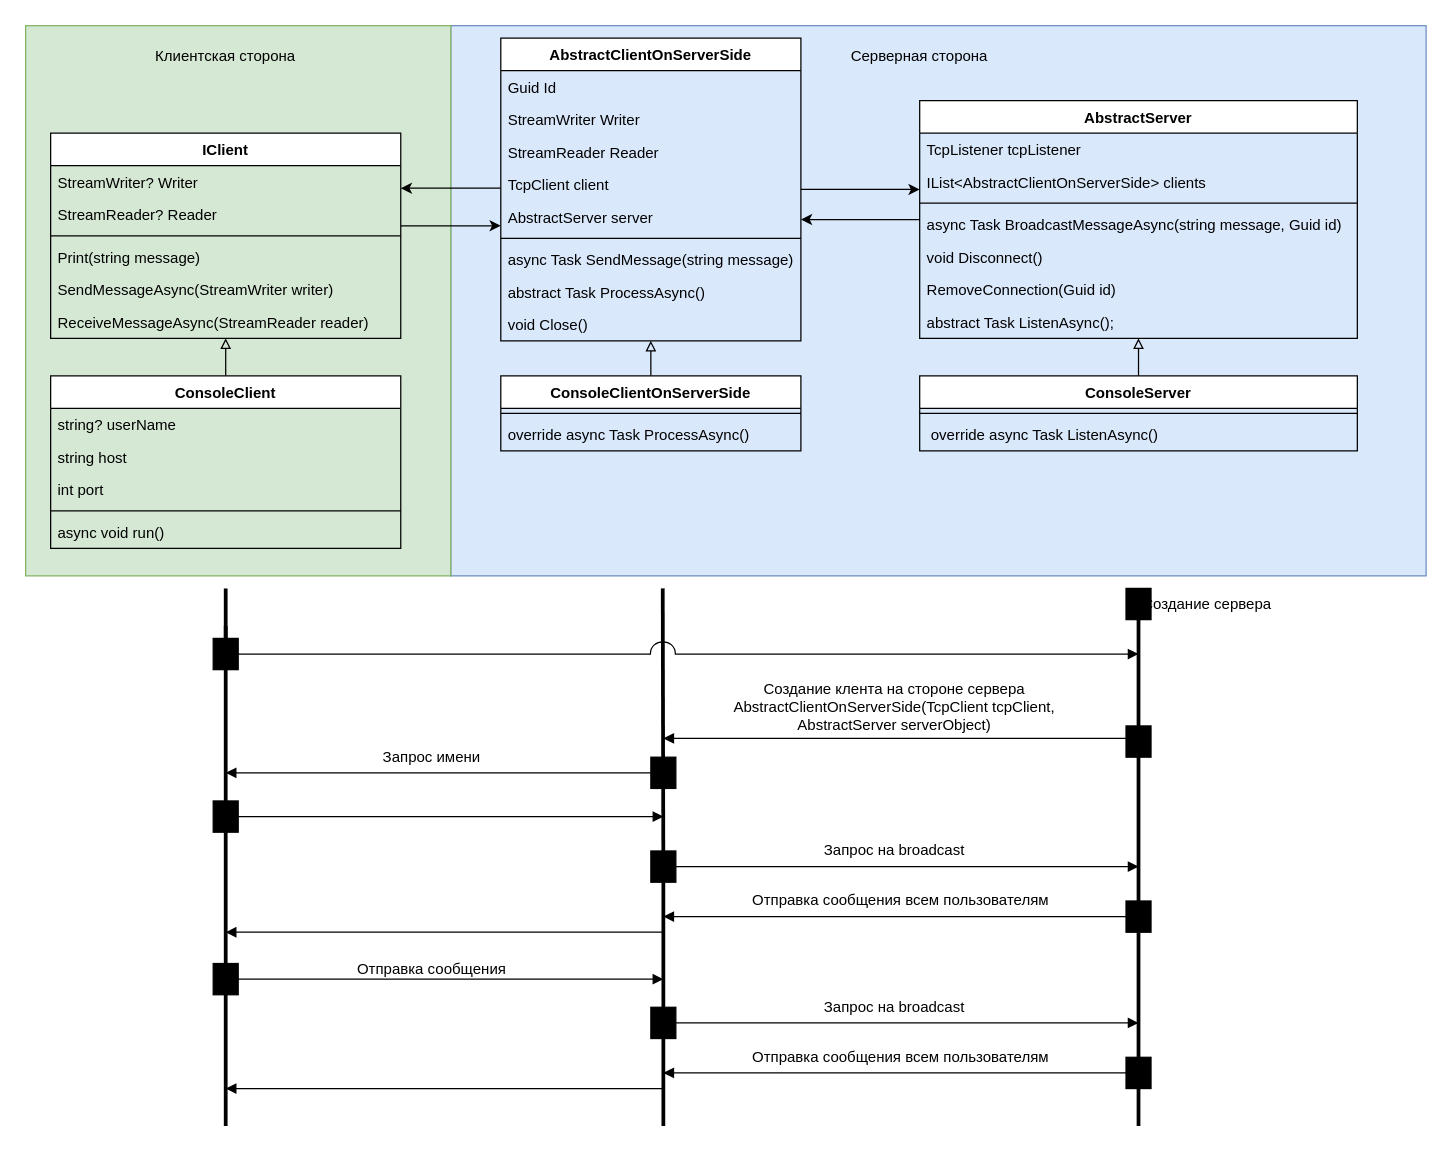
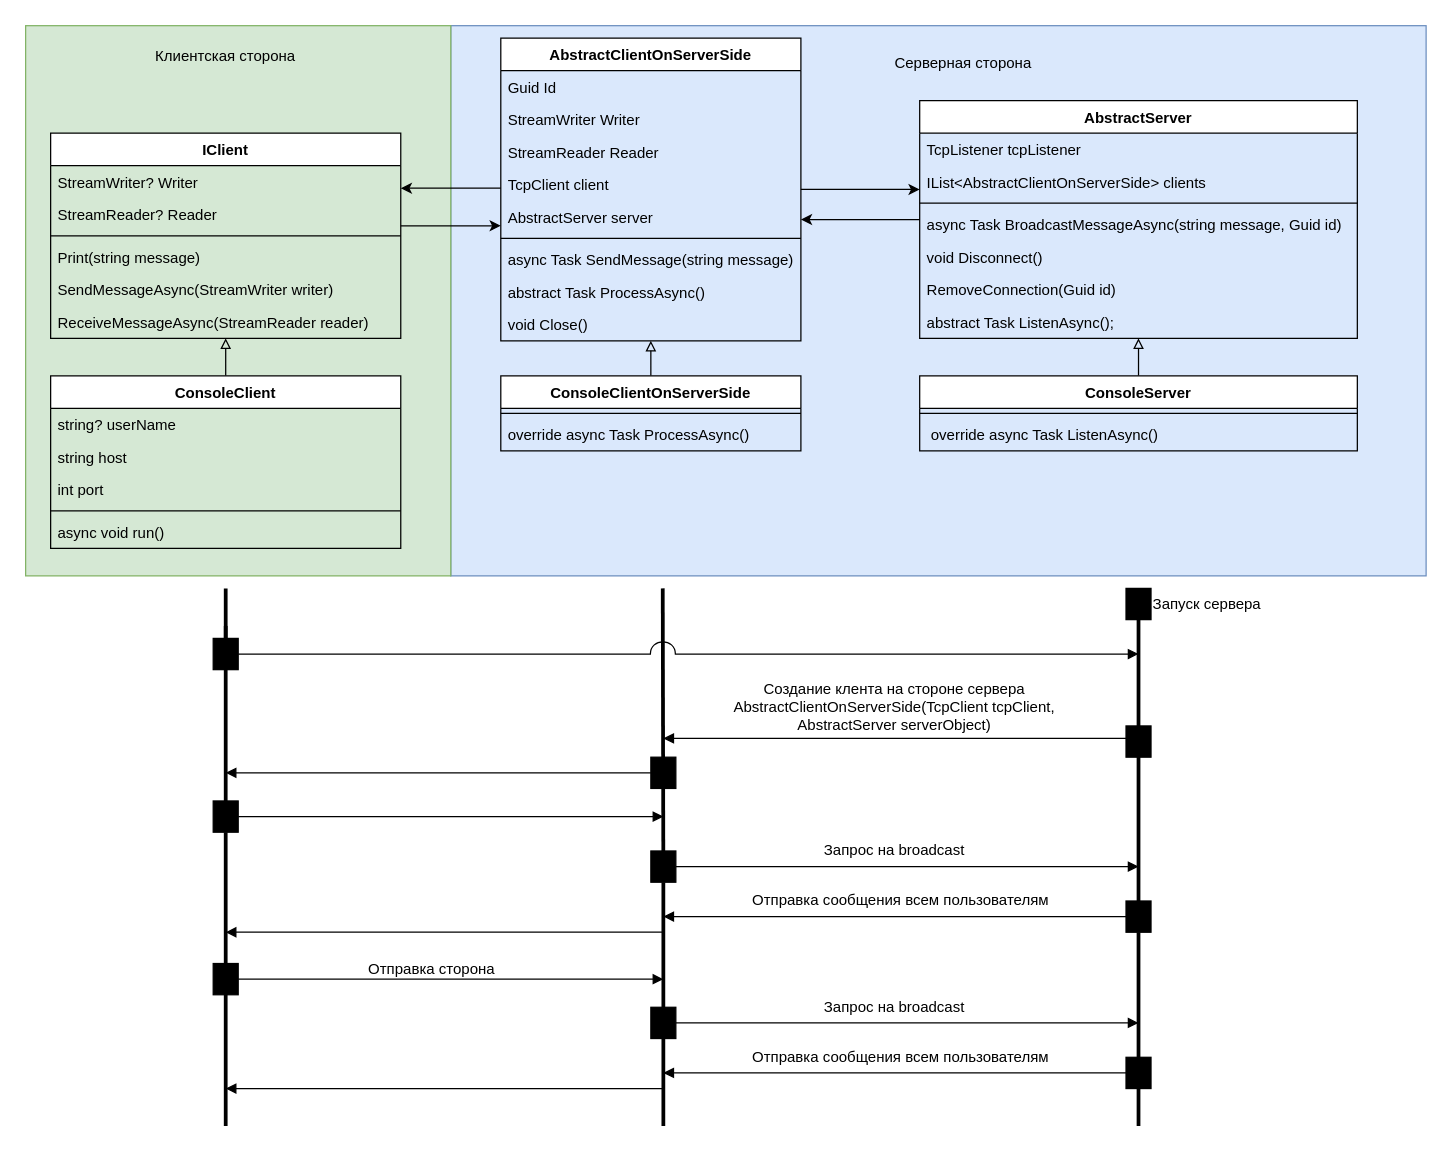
(919, 57) -> (963, 63)
(1207, 604) -> (1207, 604)
(432, 756) -> none
(432, 969) -> (432, 969)
